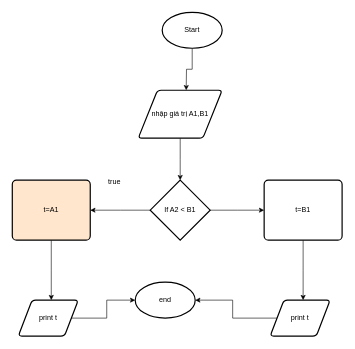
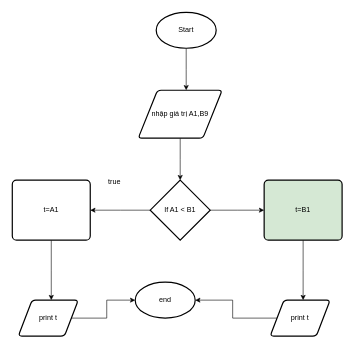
(192, 30) -> (186, 30)
(180, 114) -> (180, 114)
(51, 210) -> (51, 210)
(180, 210) -> (180, 210)
(303, 210) -> (303, 210)
